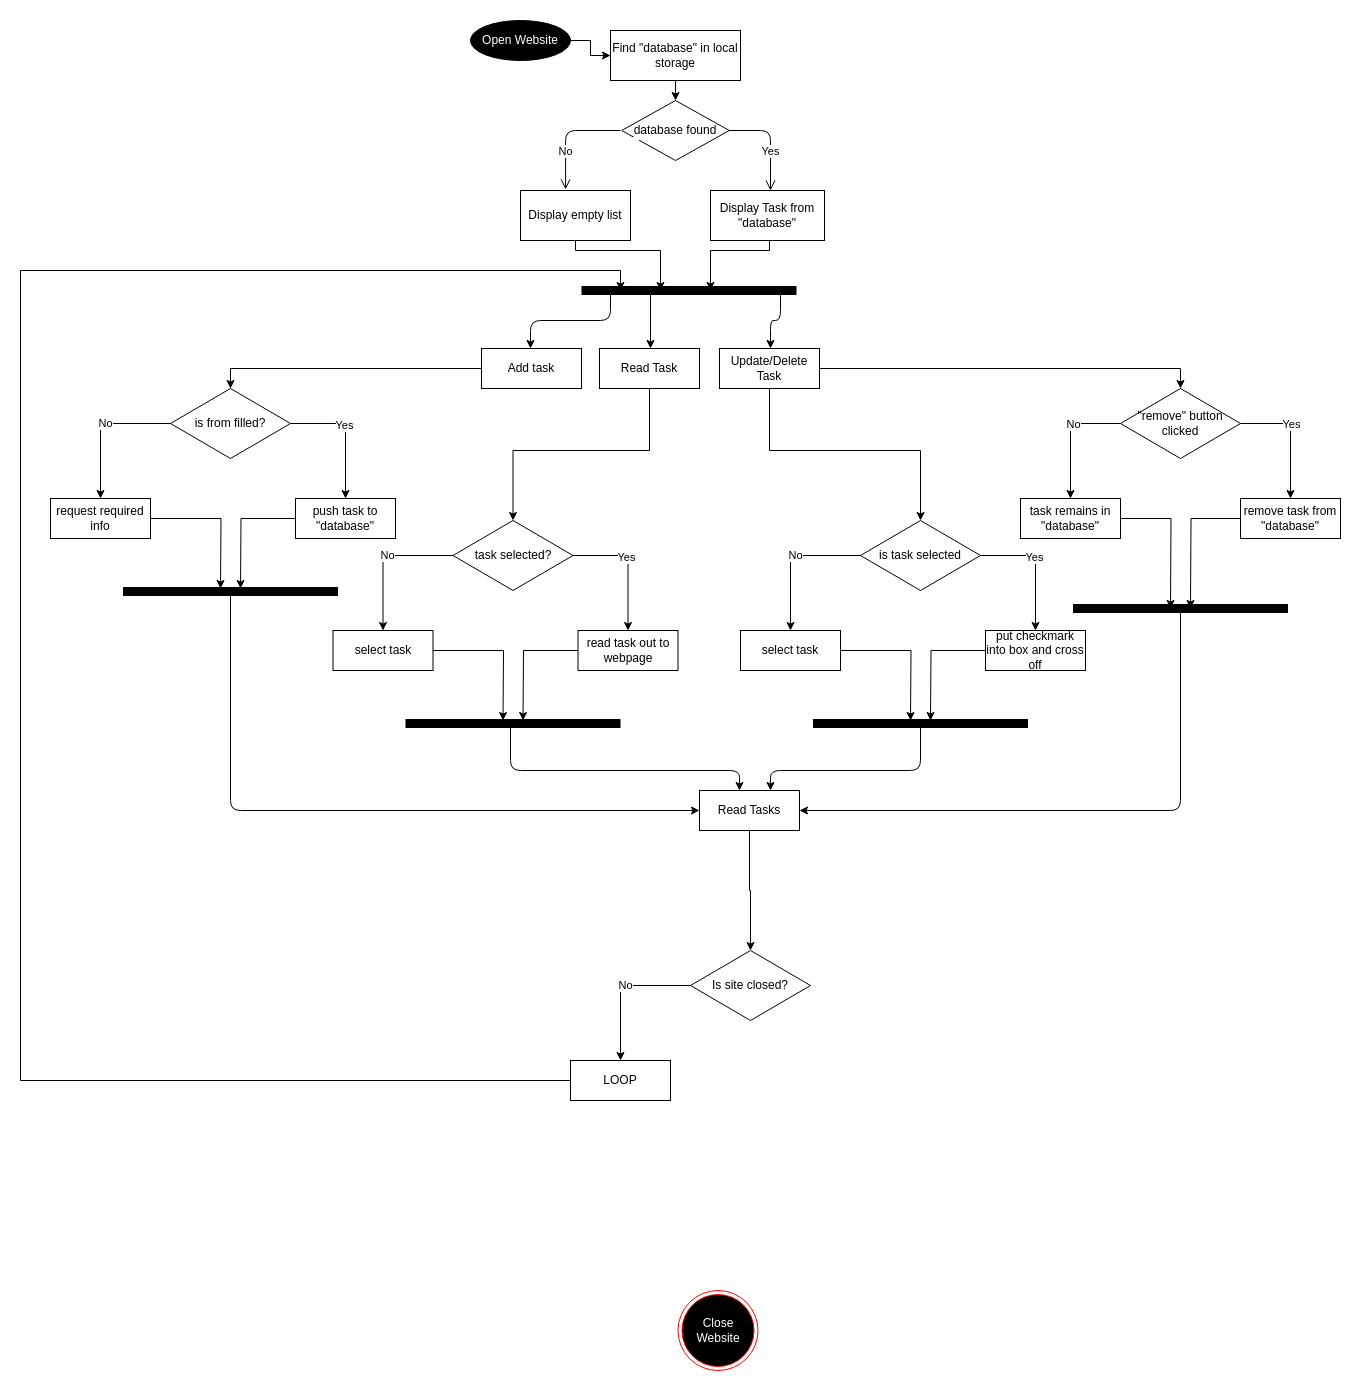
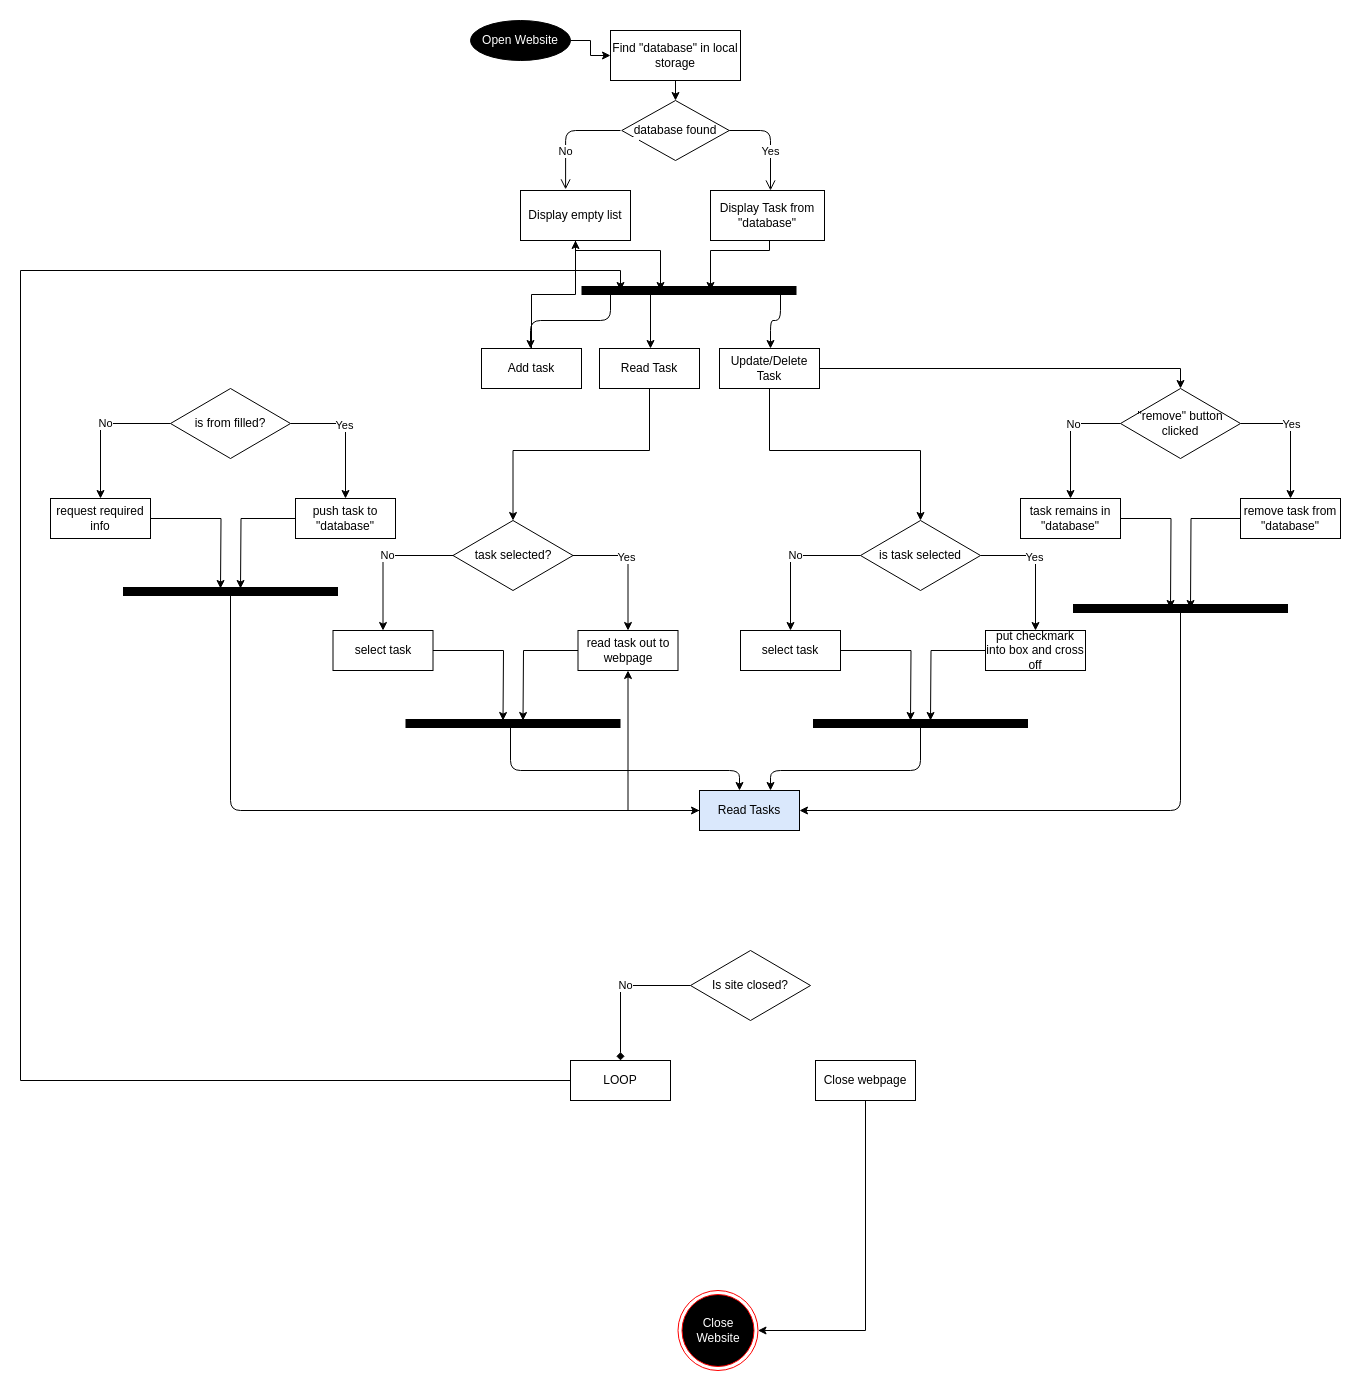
(350, 369) -> (548, 295)
(750, 811) -> (750, 811)
(750, 888) -> (628, 743)
(621, 1052) -> (621, 1052)
none -> (866, 1081)
none -> (866, 1266)
